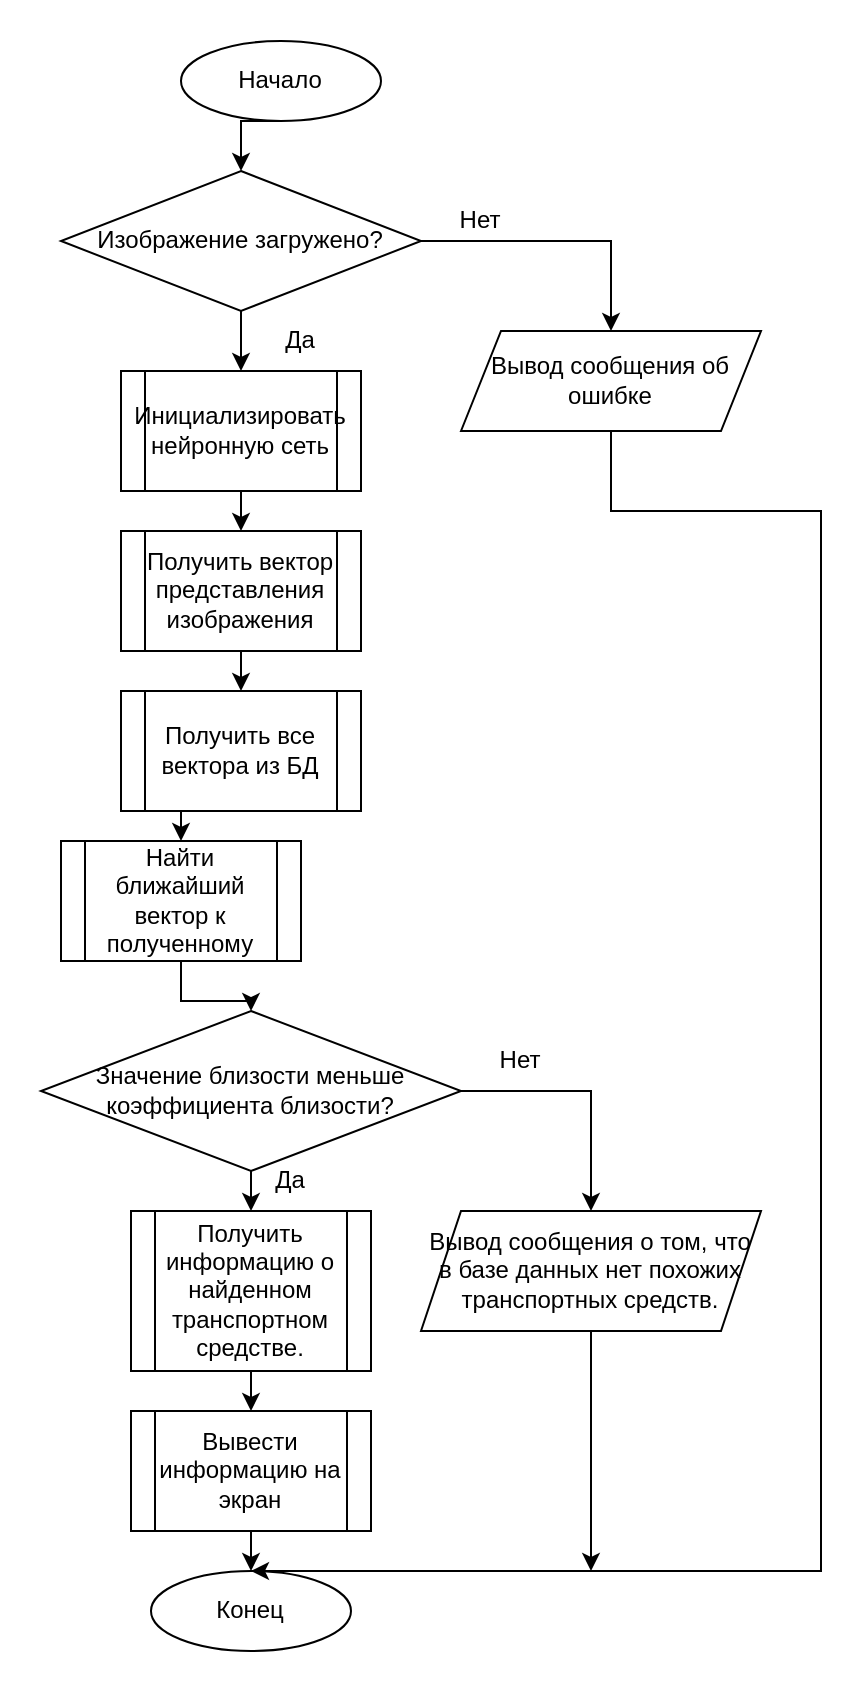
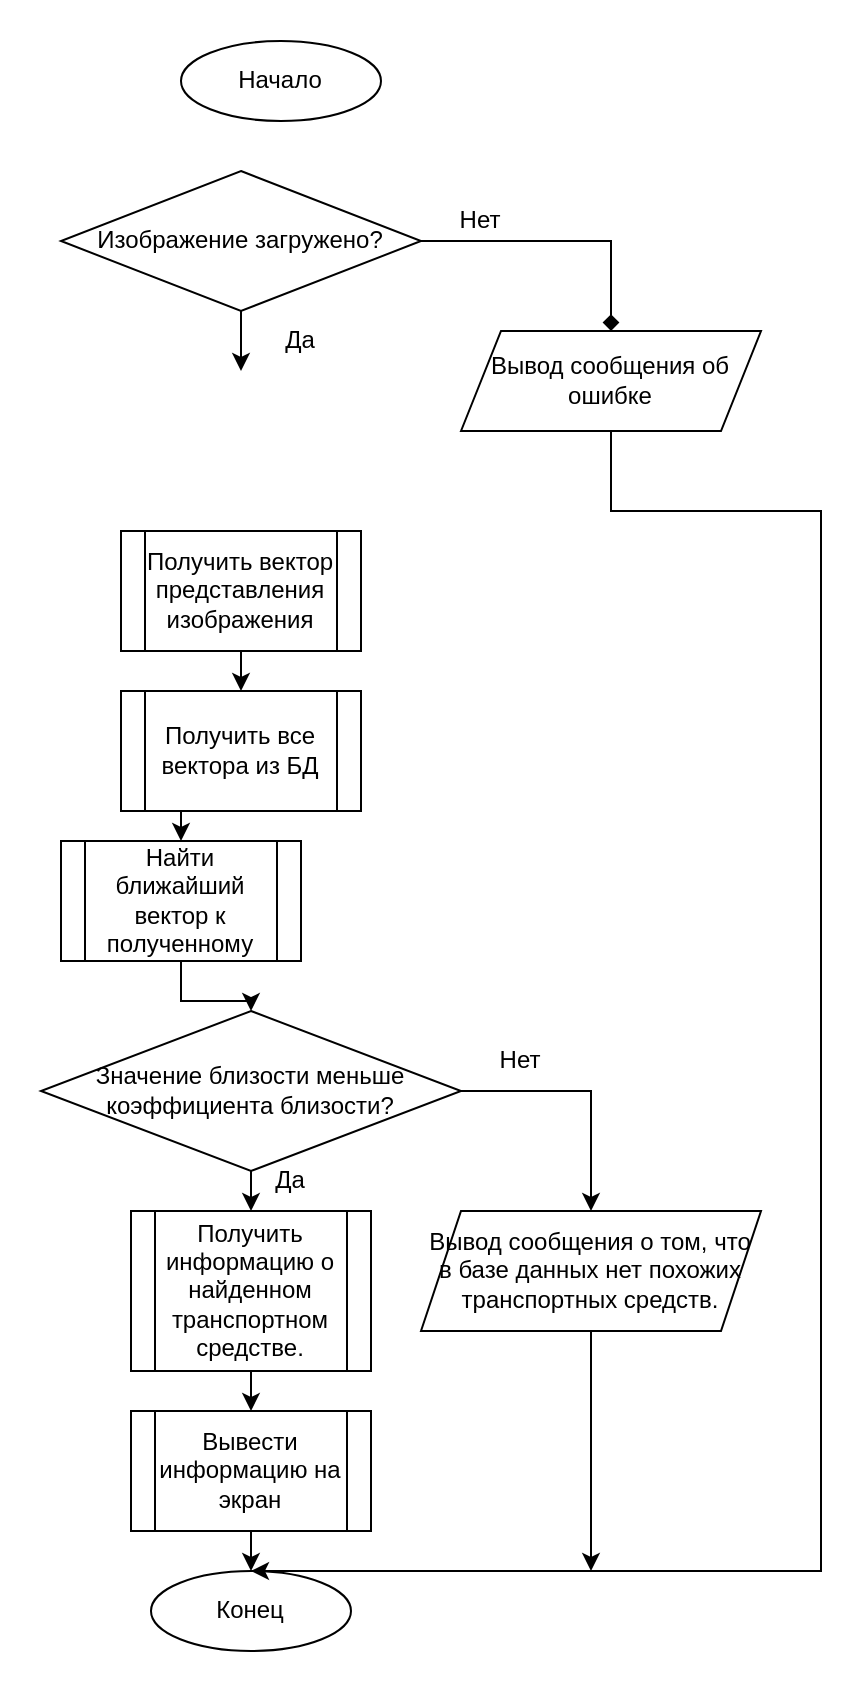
(241, 127) -> none
(611, 316) -> (611, 315)
(241, 431) -> none
(241, 504) -> none
